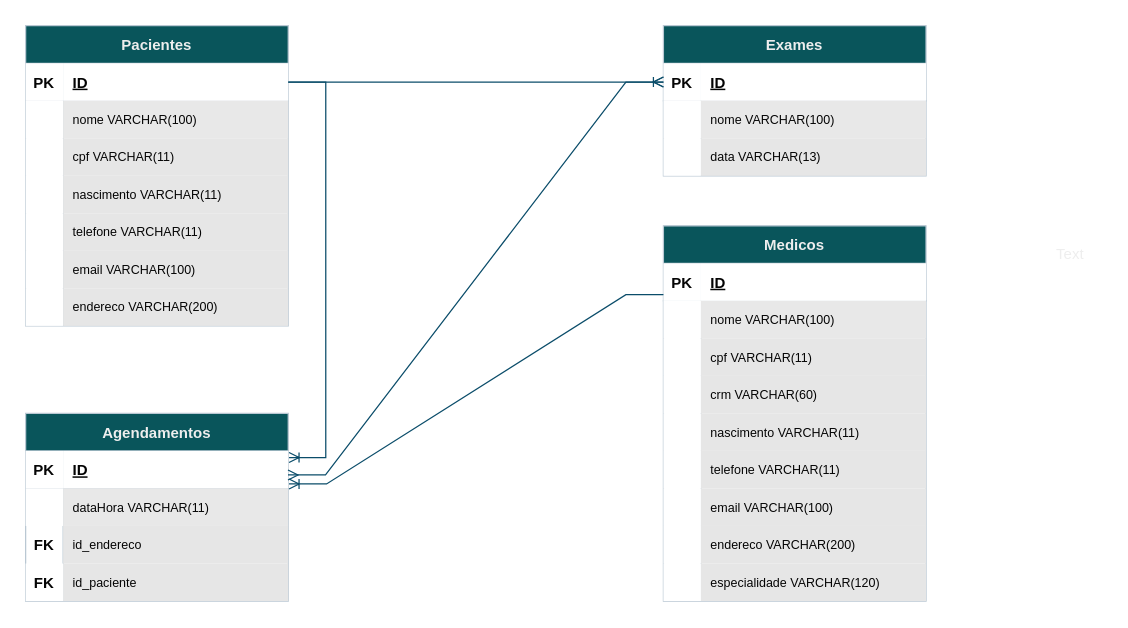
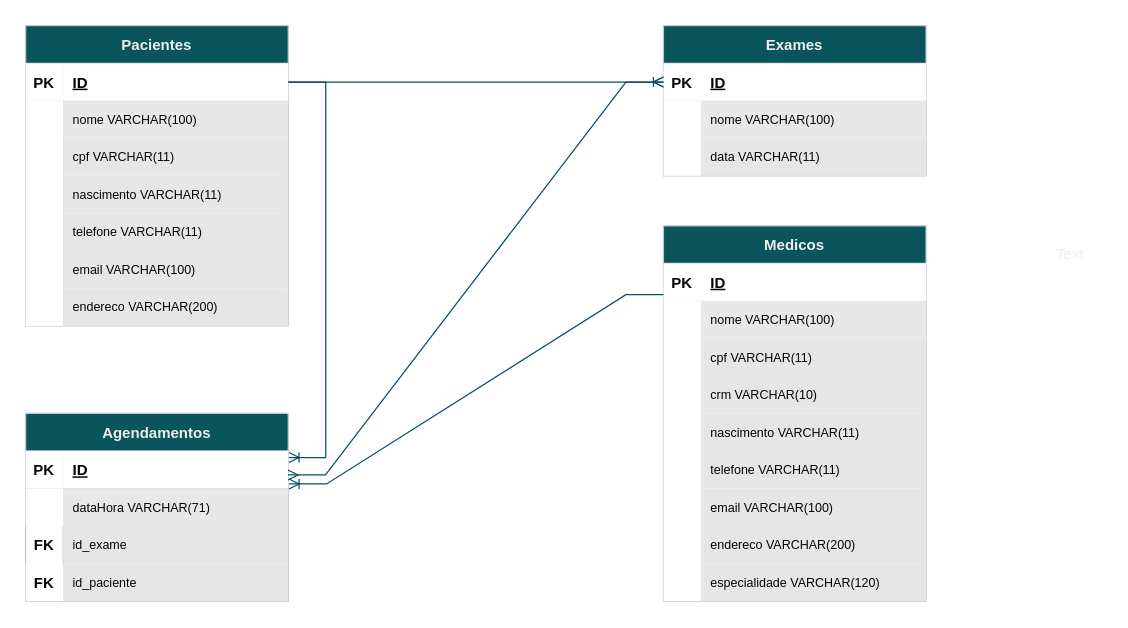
(764, 157) -> (764, 157)
(761, 395) -> (761, 395)
(141, 507) -> (141, 507)
(109, 545) -> (99, 545)
